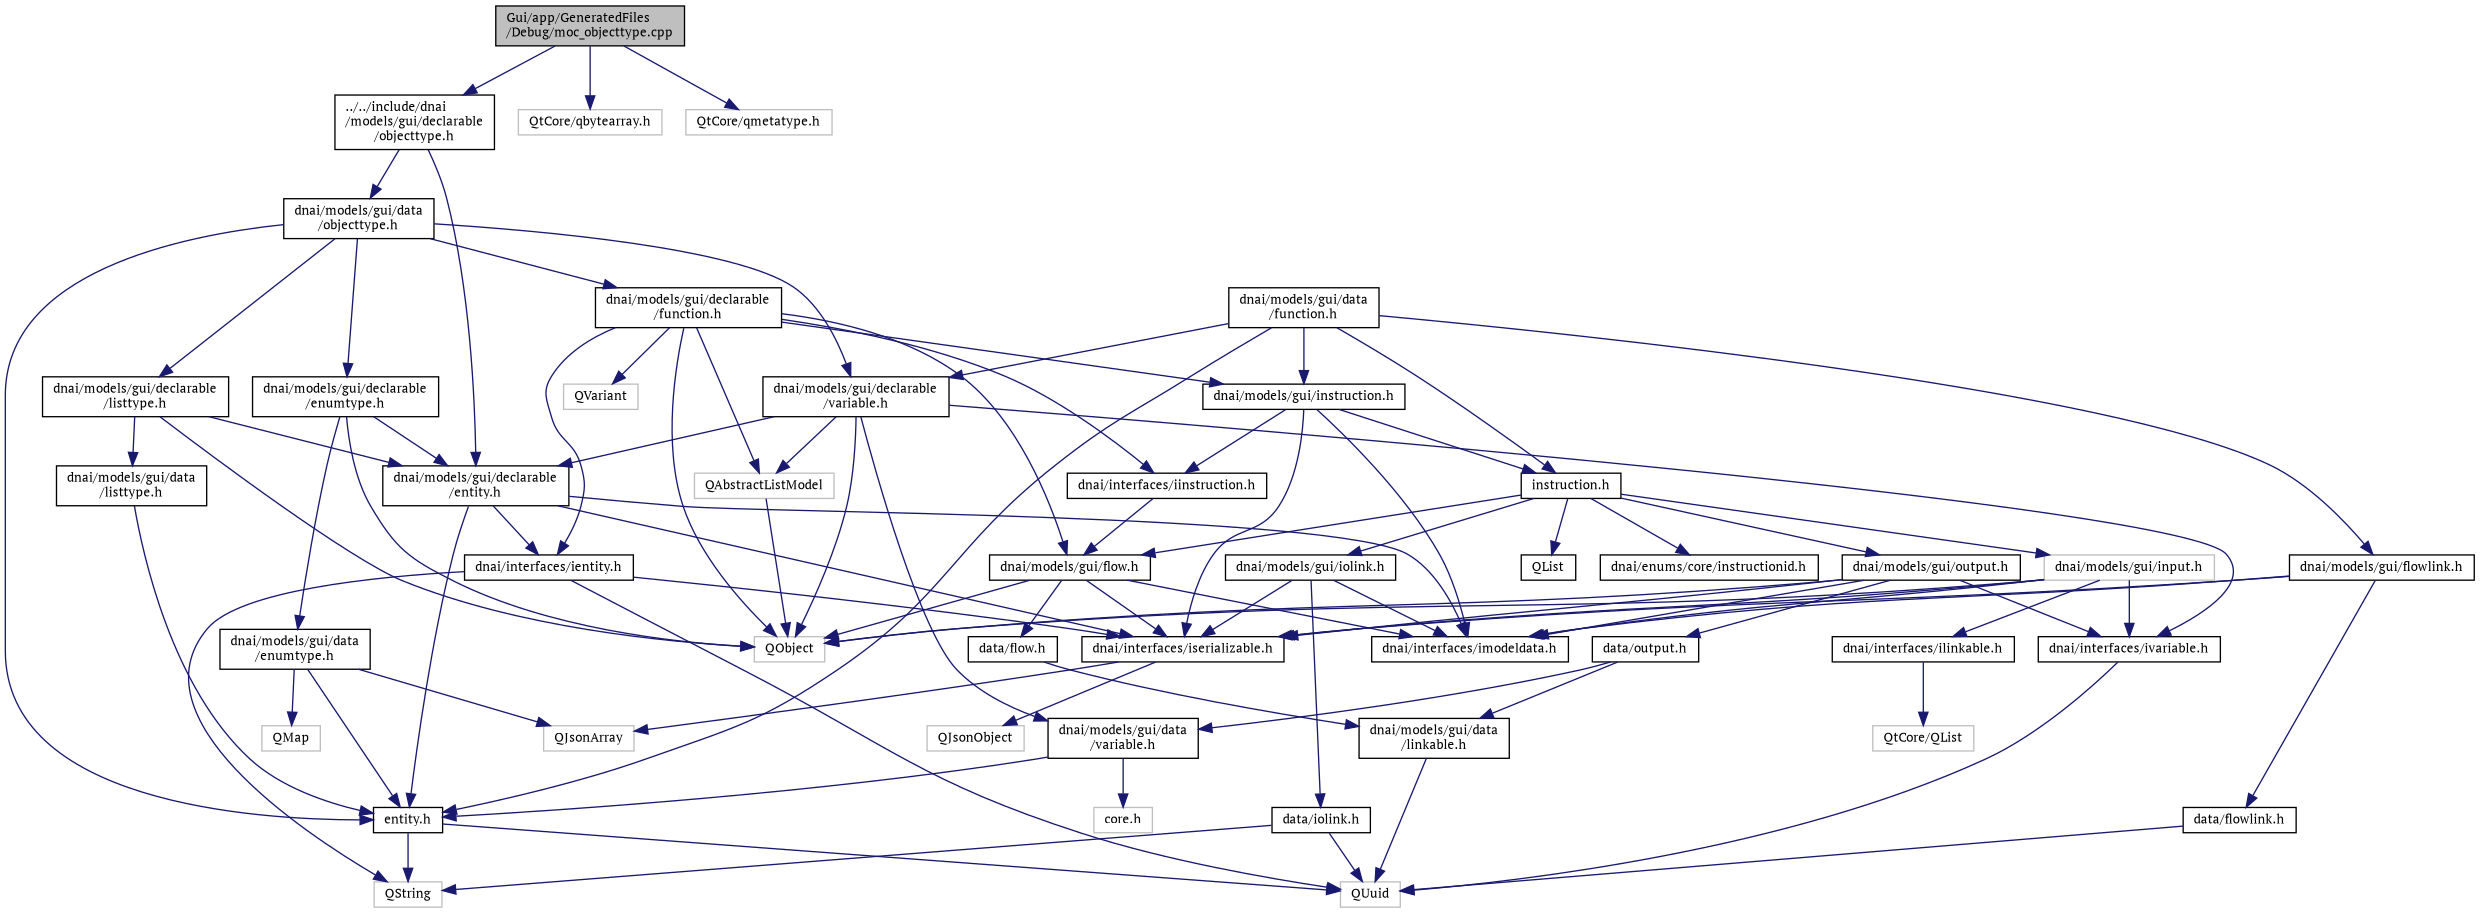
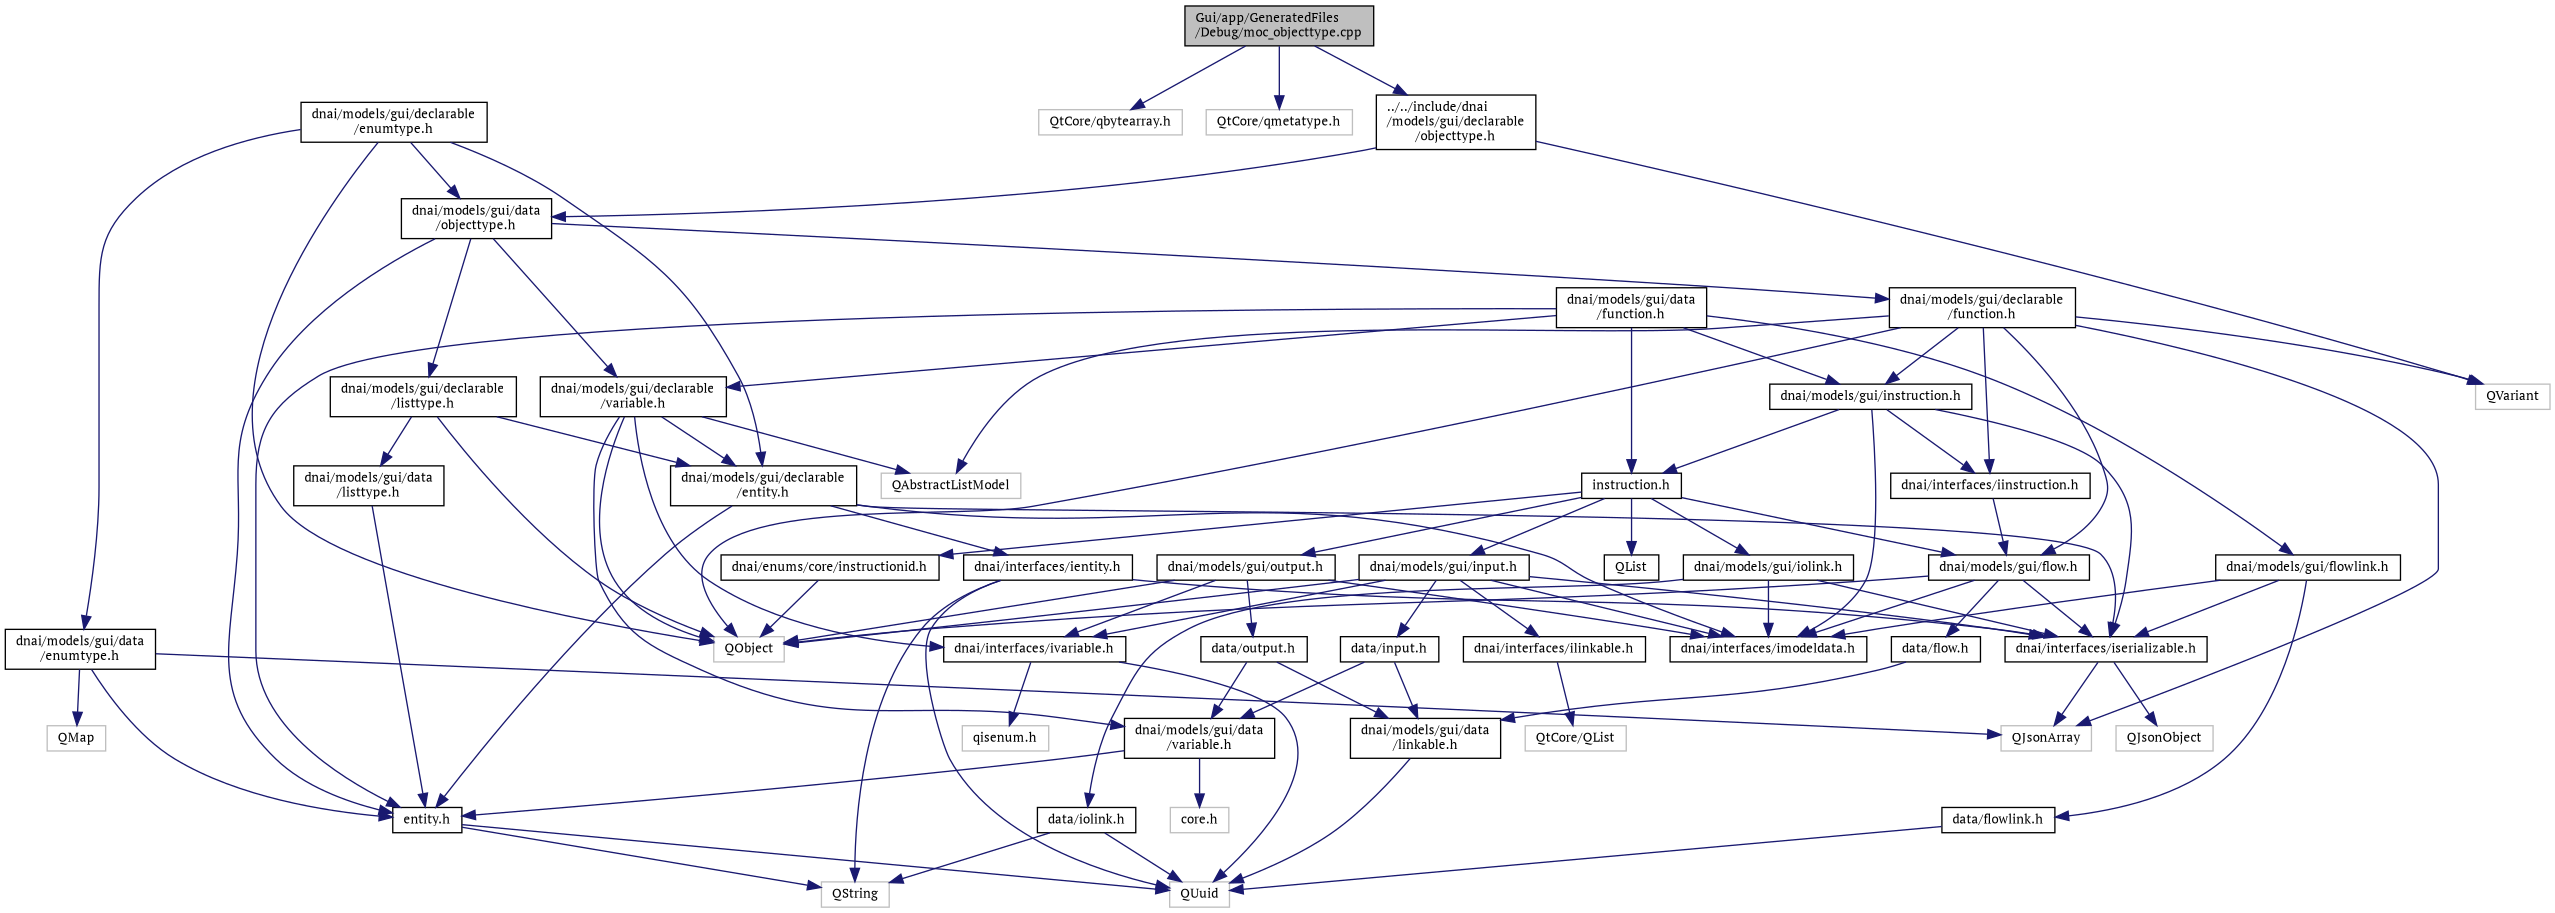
(465, 299) -> (2004, 253)
(353, 301) -> (431, 165)
(554, 424) -> (2438, 512)
(776, 564) -> (794, 604)
(2129, 568) -> (1444, 568)
(1570, 608) -> none
none -> (1390, 649)
none -> (1006, 738)
